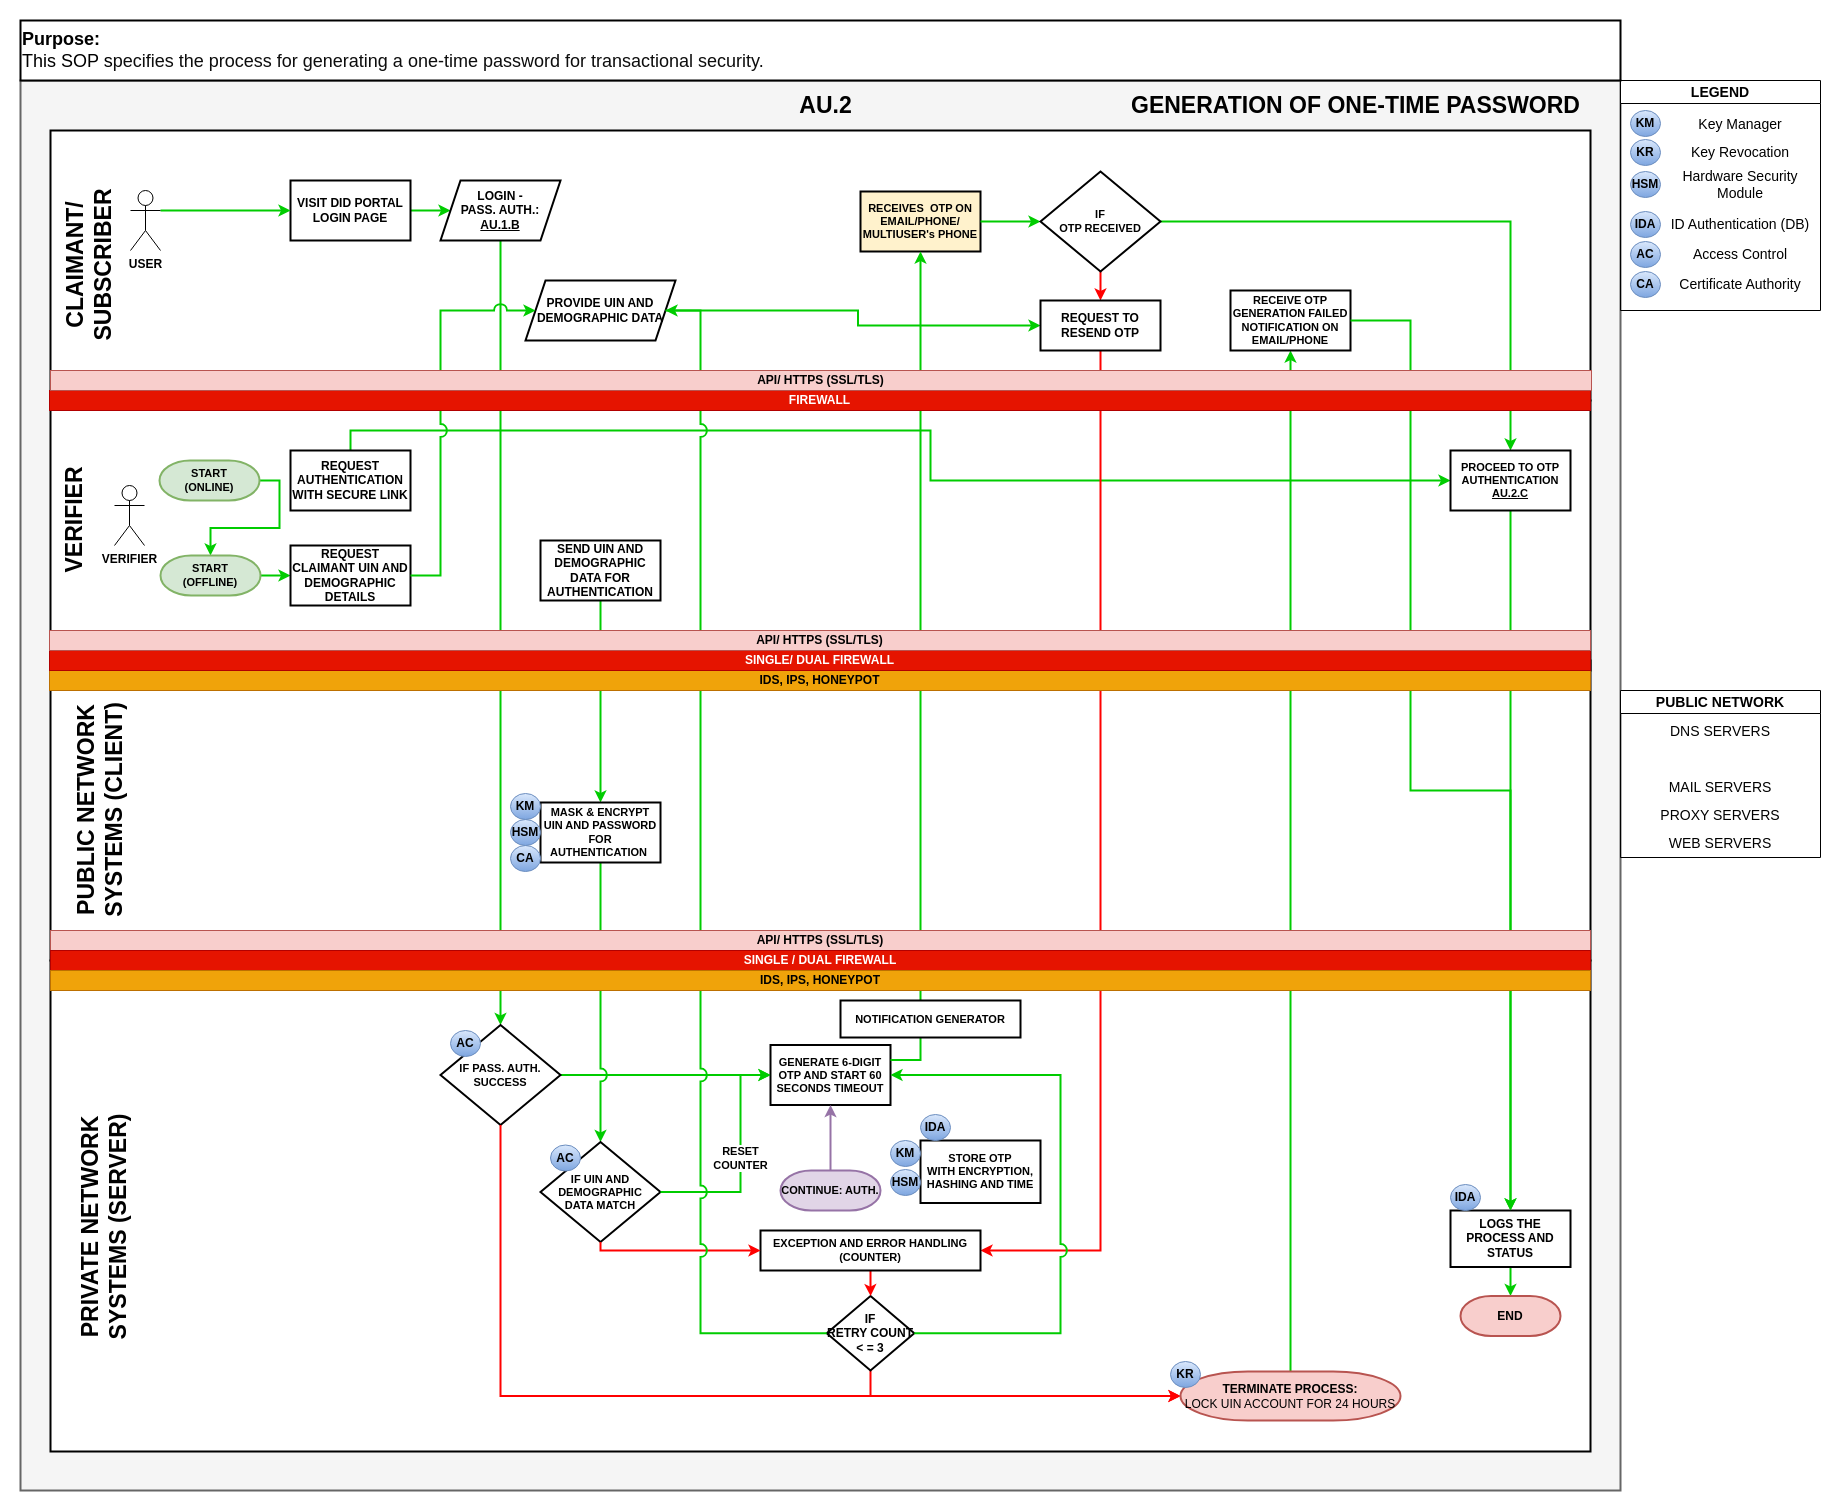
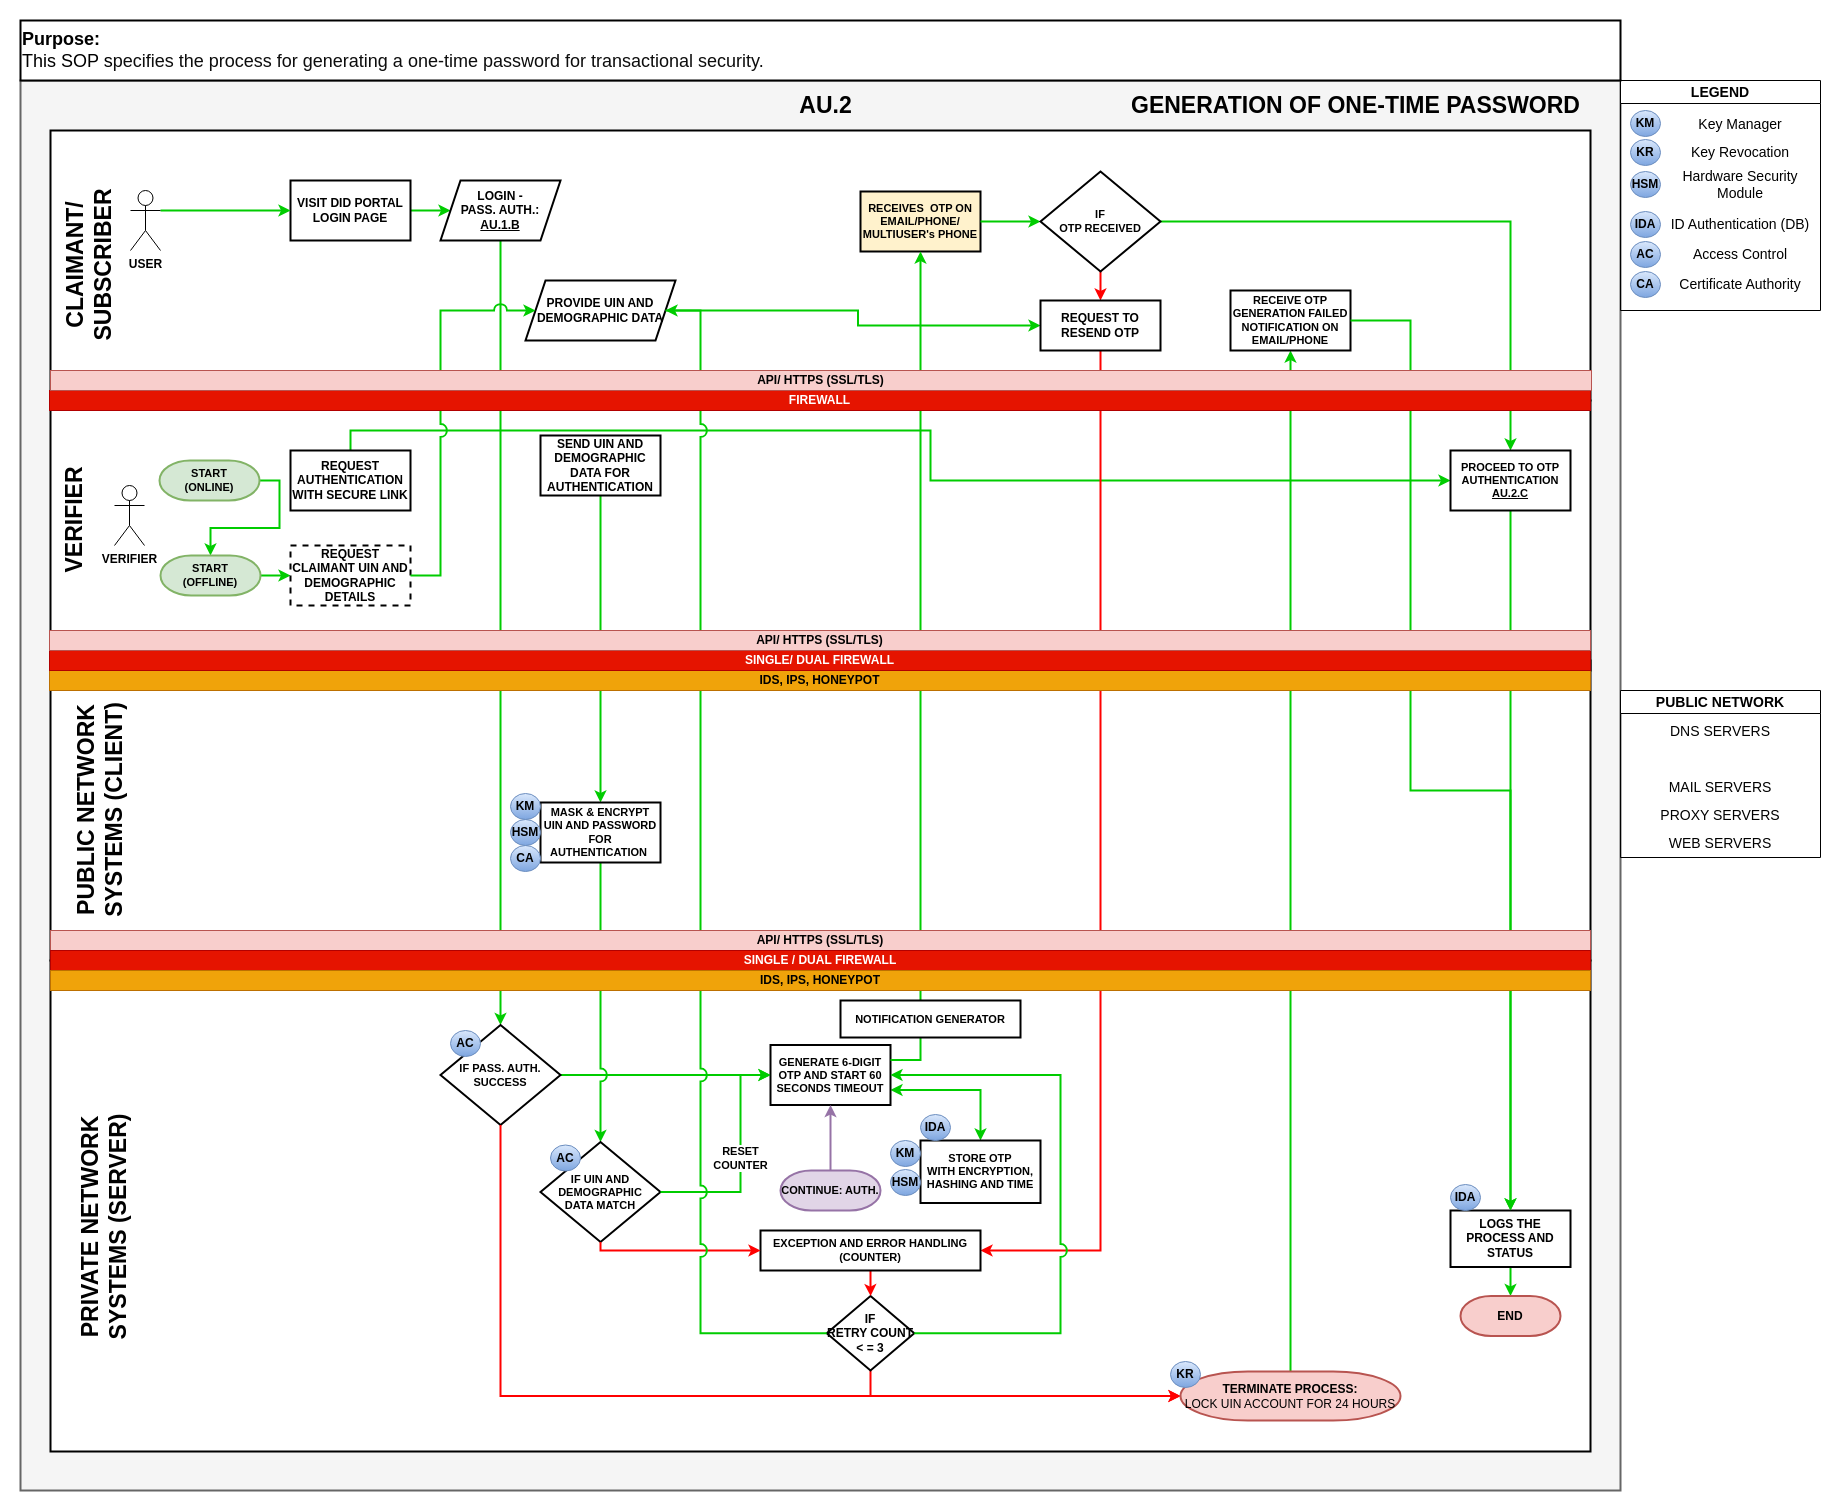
(601, 571) -> (601, 466)
(351, 576) -> (351, 576)
none -> (960, 1090)
